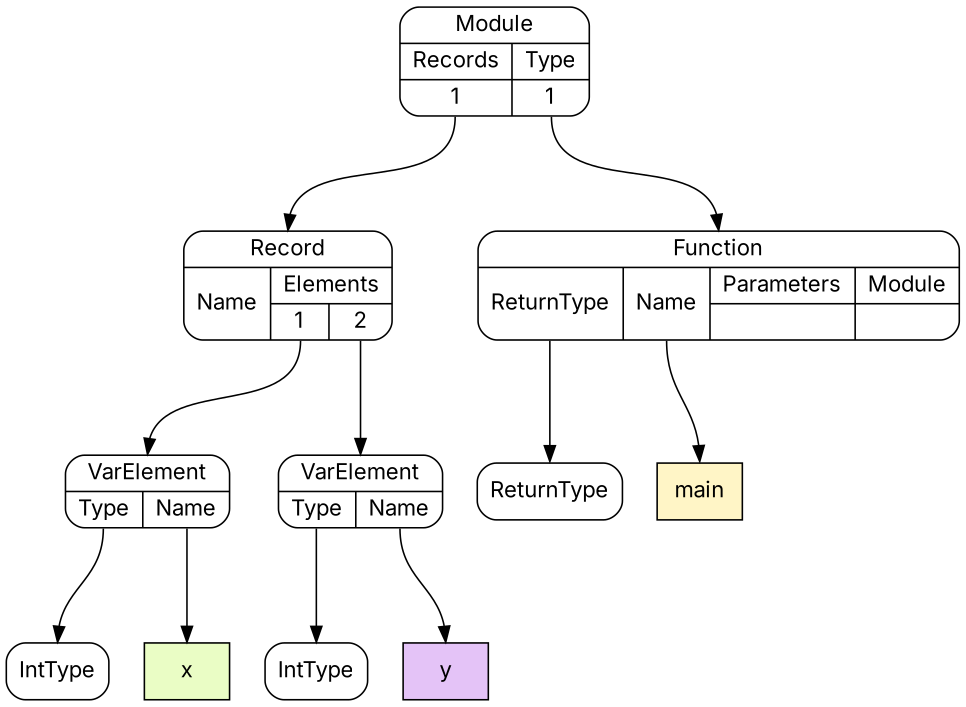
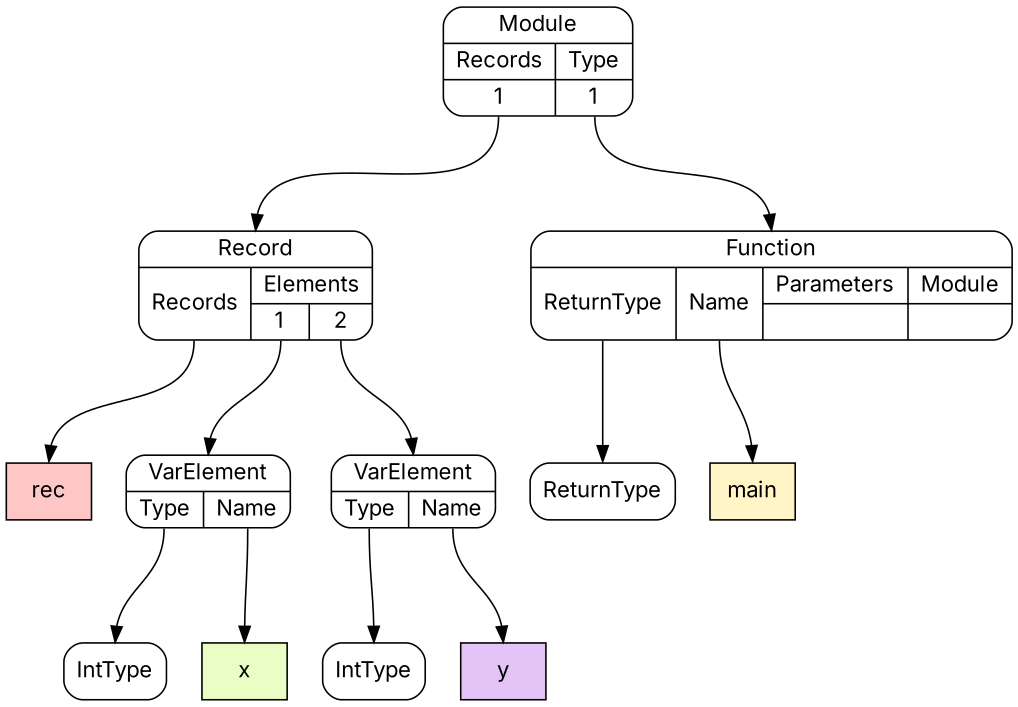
(227, 303) -> (195, 303)
none -> (49, 491)
